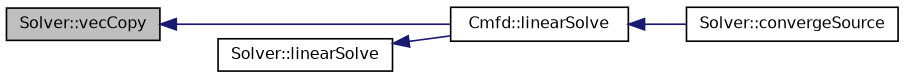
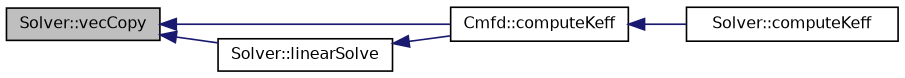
(540, 24) -> (540, 24)
(792, 24) -> (792, 24)
none -> (197, 40)
